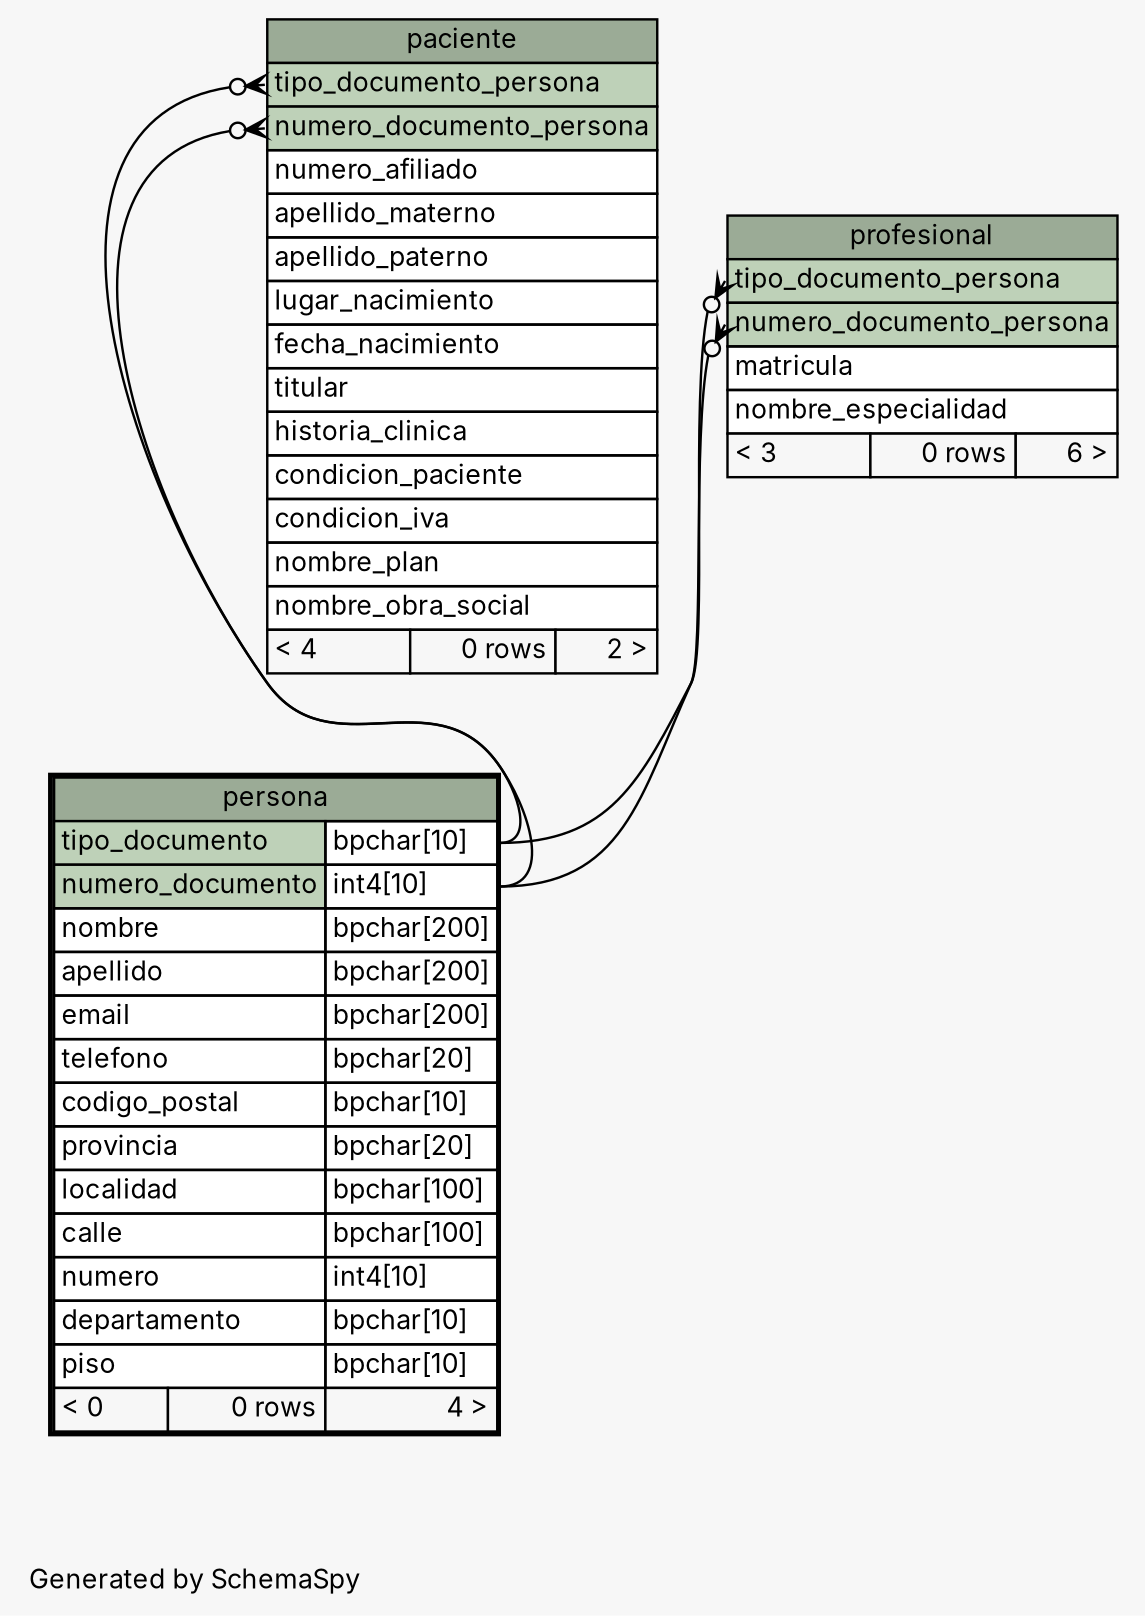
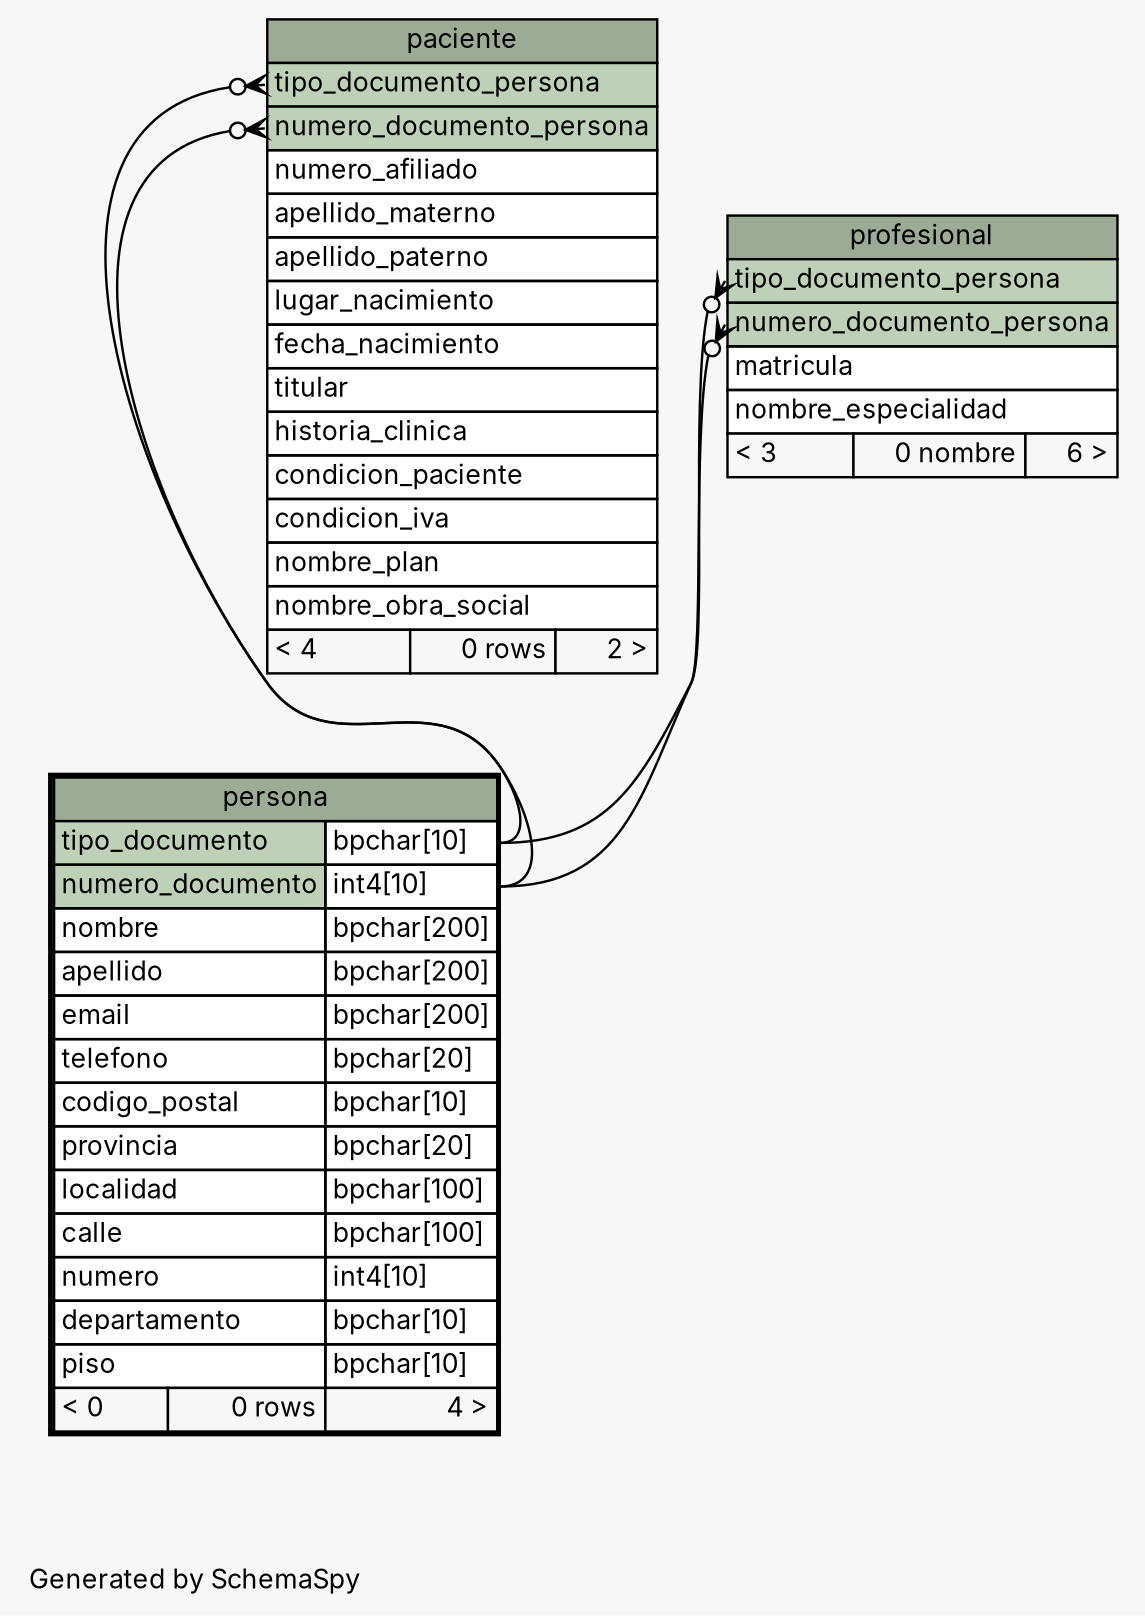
(965, 454) -> (956, 454)
